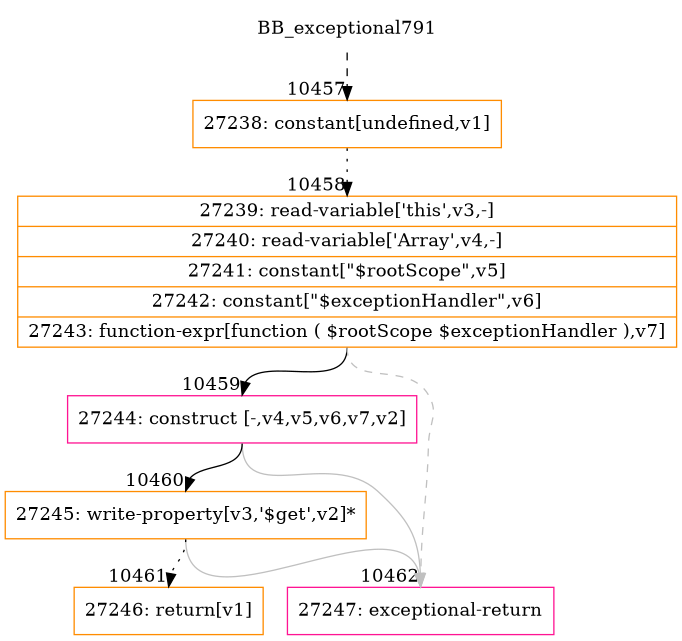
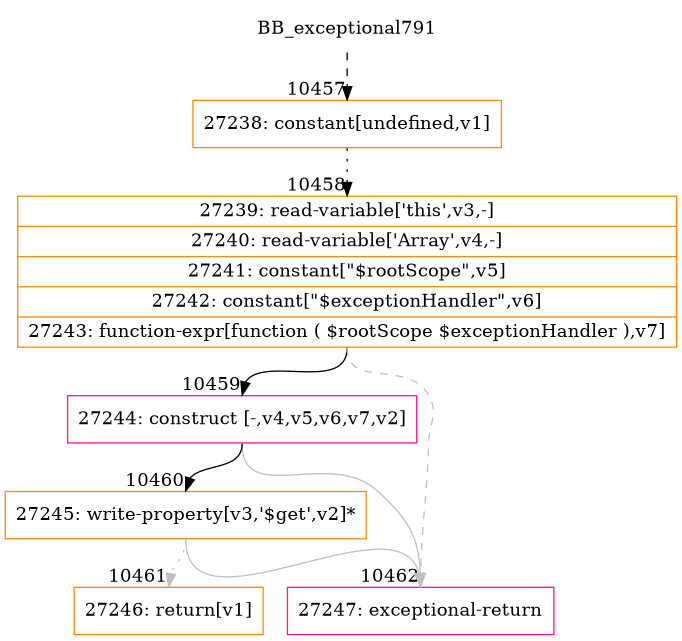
(181, 557) -> (181, 557)
